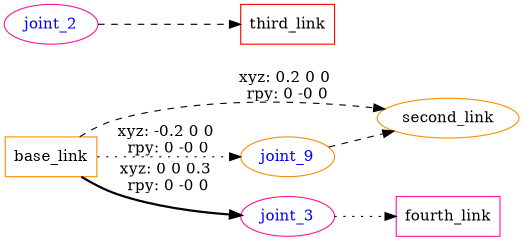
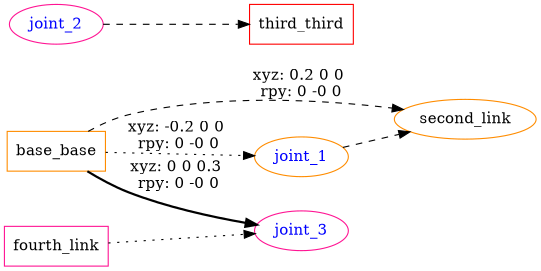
(288, 24) -> (301, 24)
(51, 157) -> (56, 151)
(288, 157) -> (301, 157)
(360, 216) -> (176, 239)
